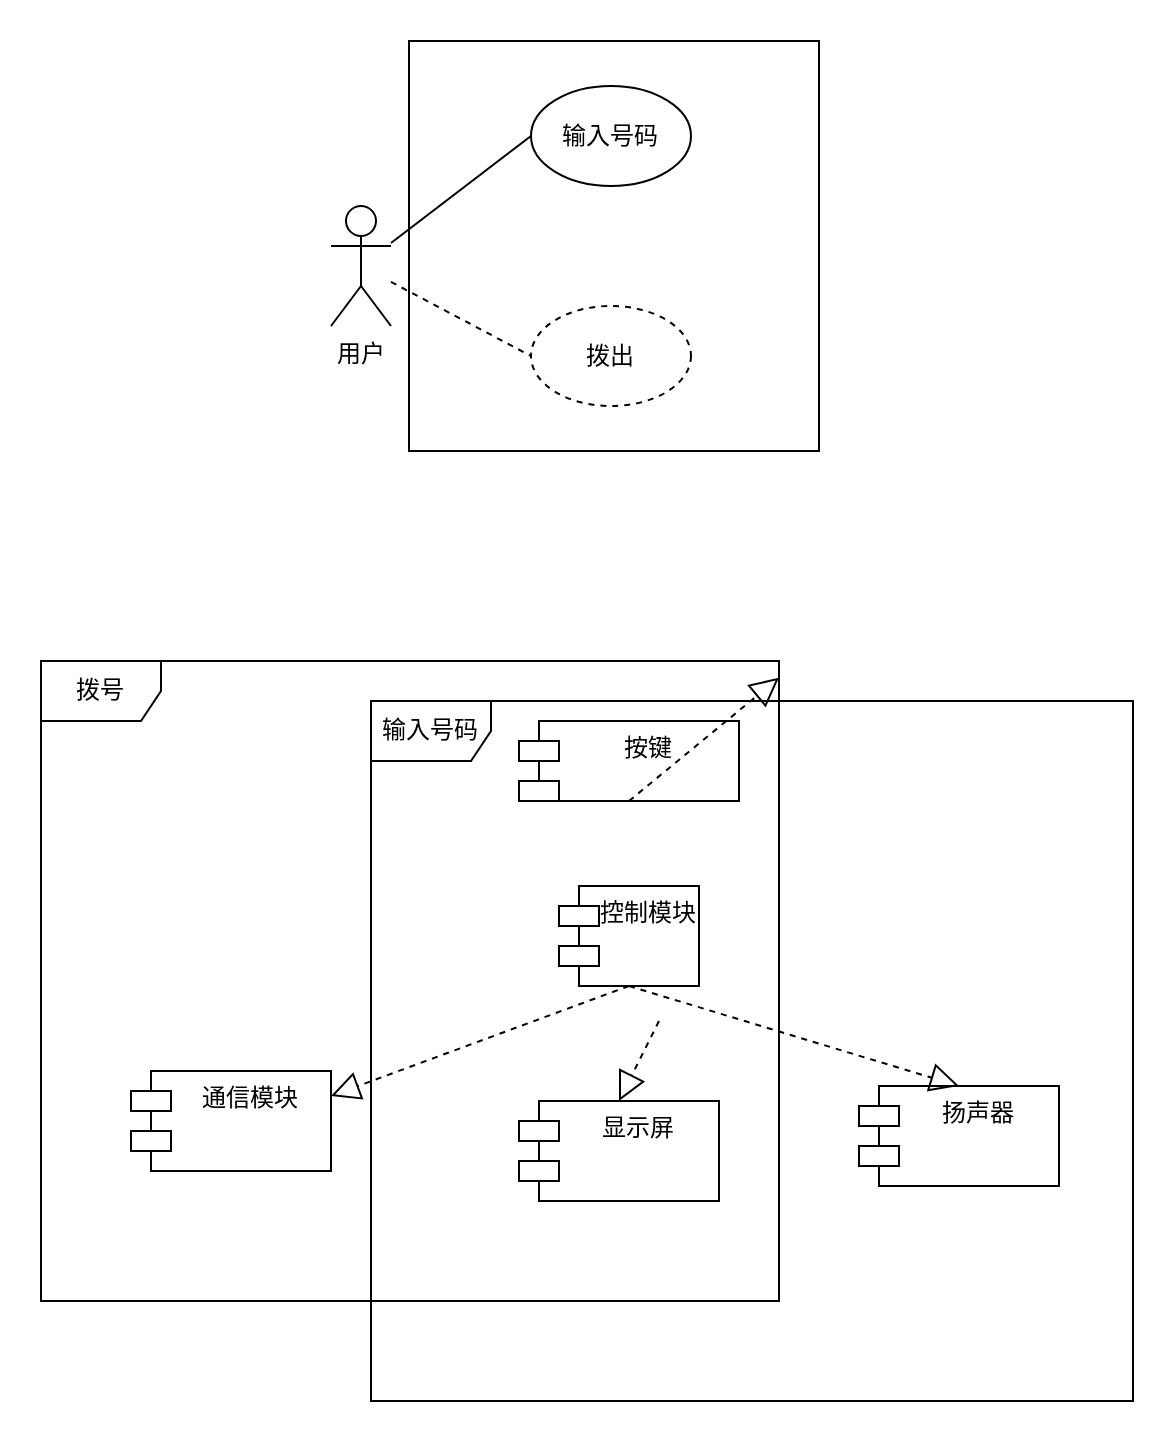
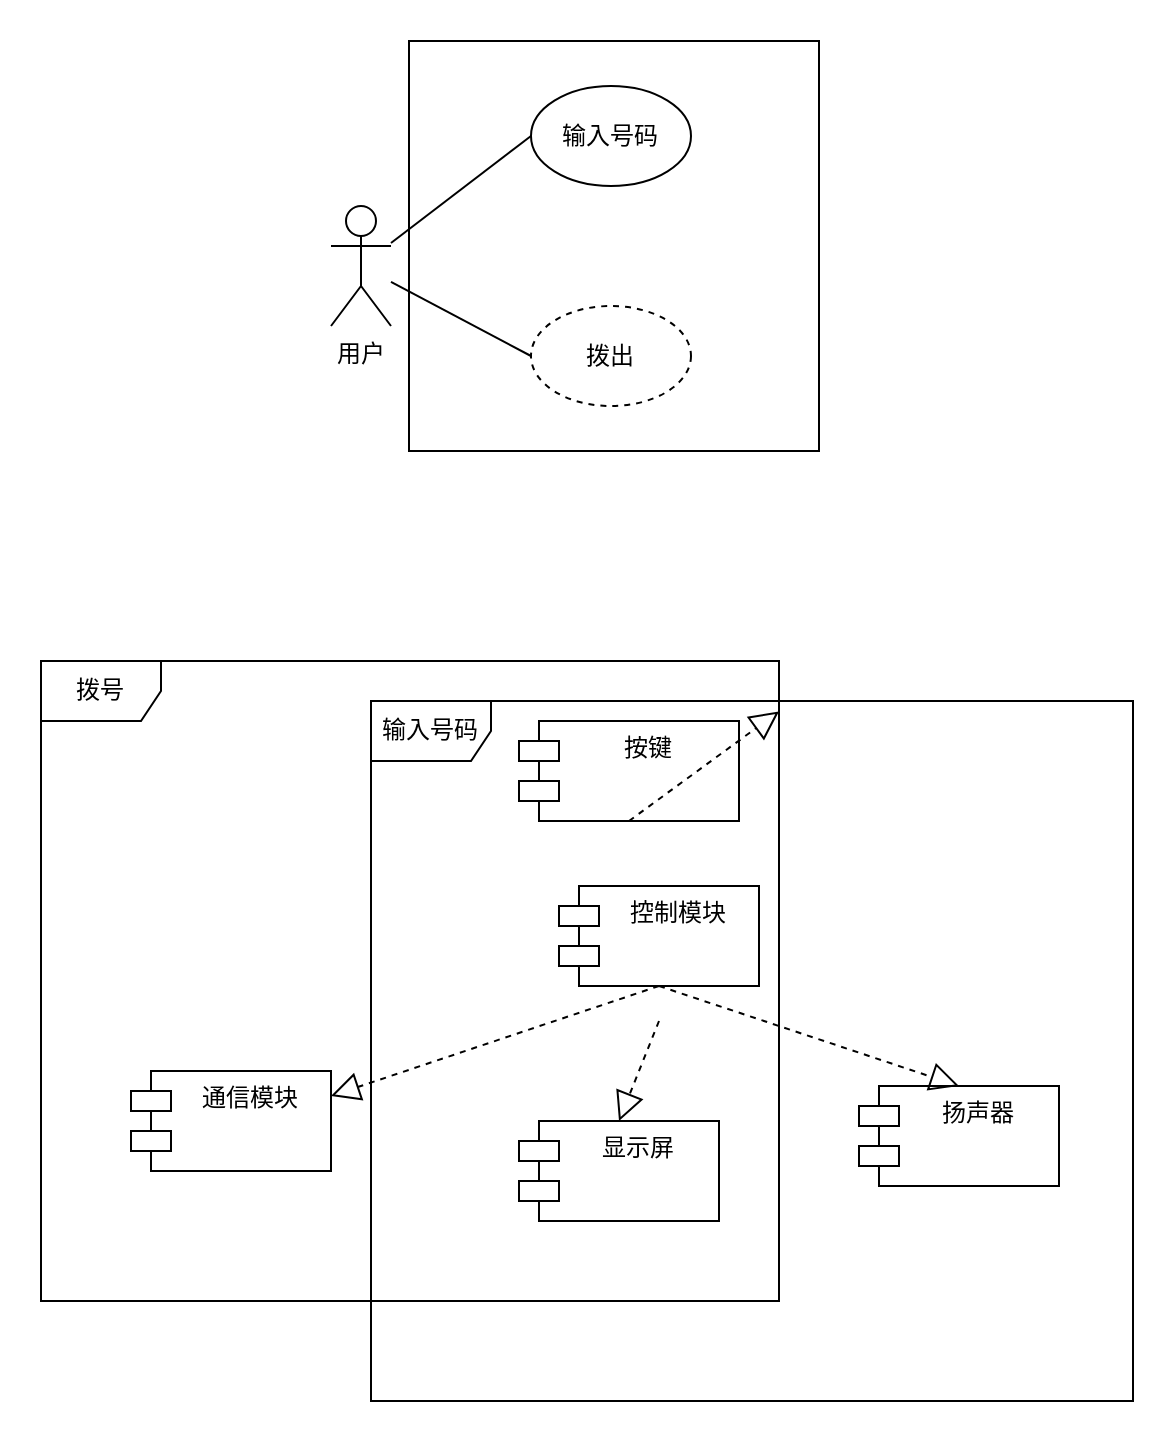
(462, 319) -> (462, 319)
(629, 761) -> (629, 771)
(629, 936) -> (659, 936)
(619, 1151) -> (619, 1171)
